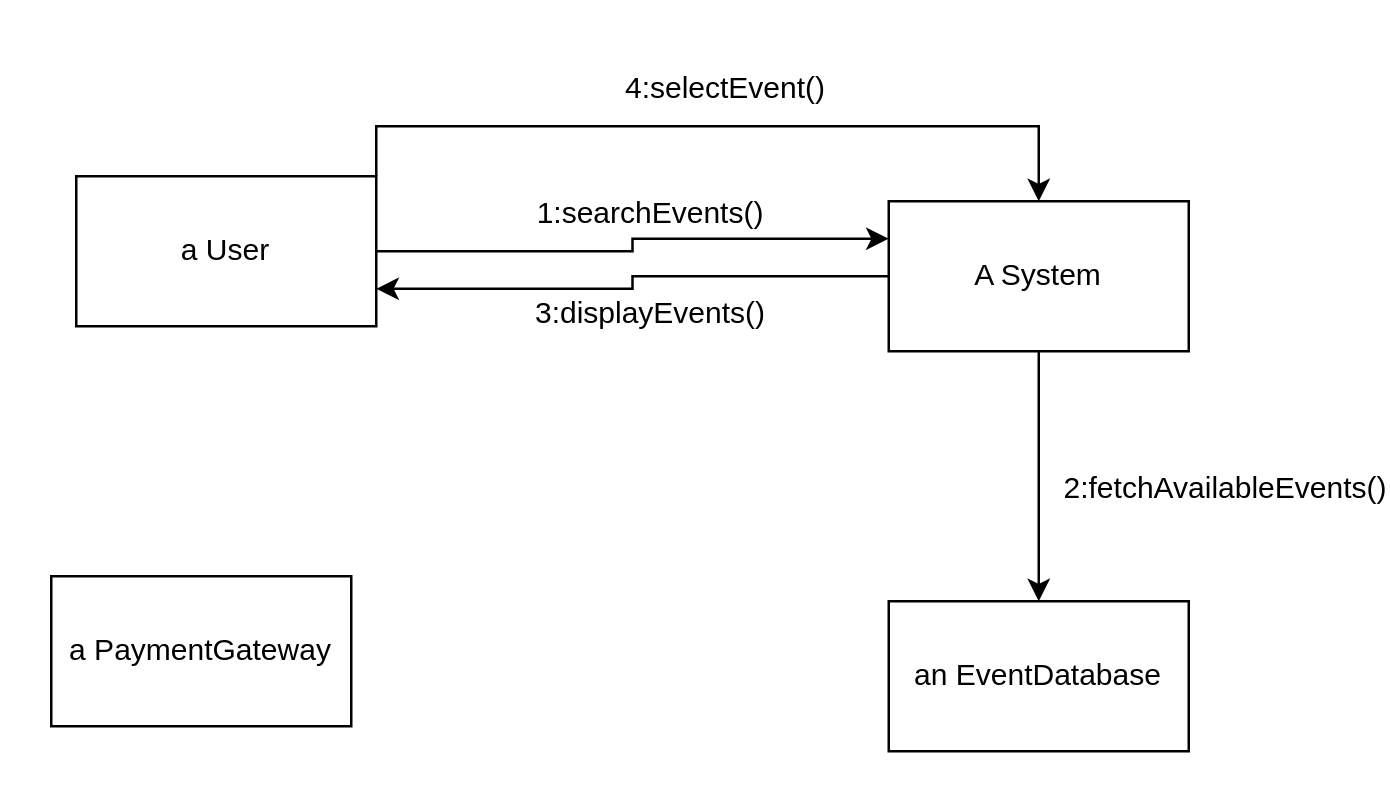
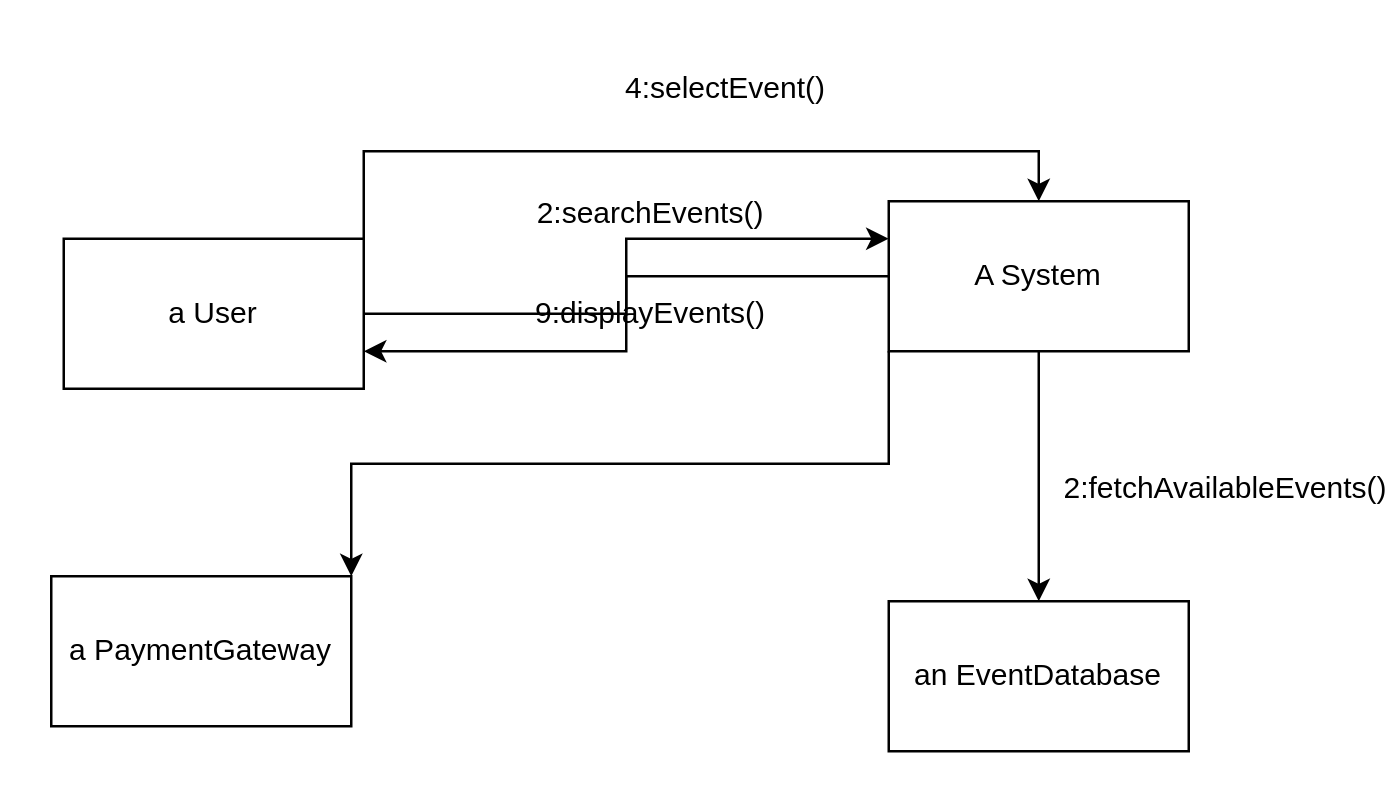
(651, 214) -> (651, 214)
(226, 251) -> (214, 314)
(651, 314) -> (651, 314)
none -> (629, 464)
